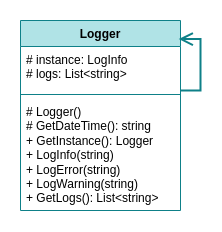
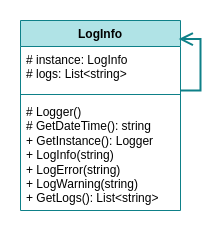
(101, 35) -> (101, 35)
